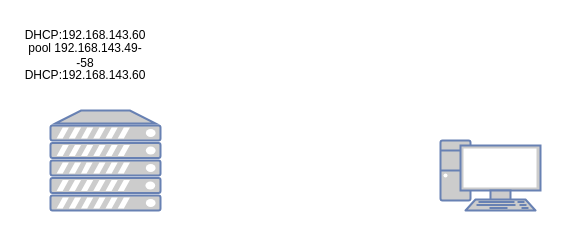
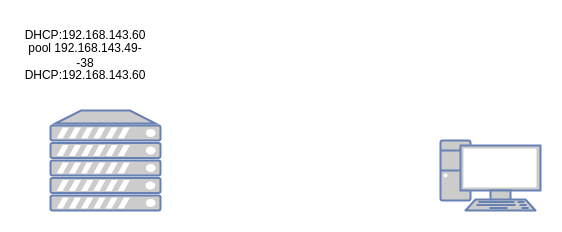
(86, 56) -> (86, 56)
